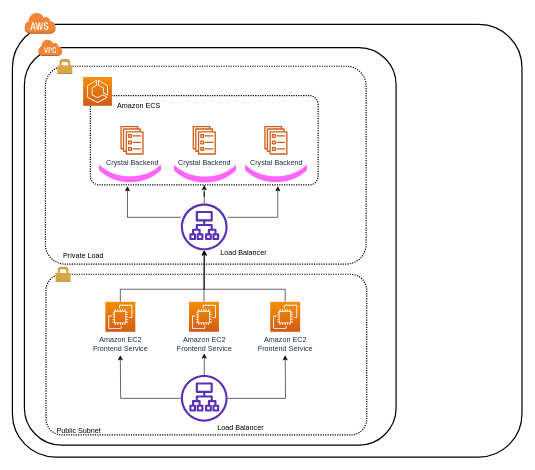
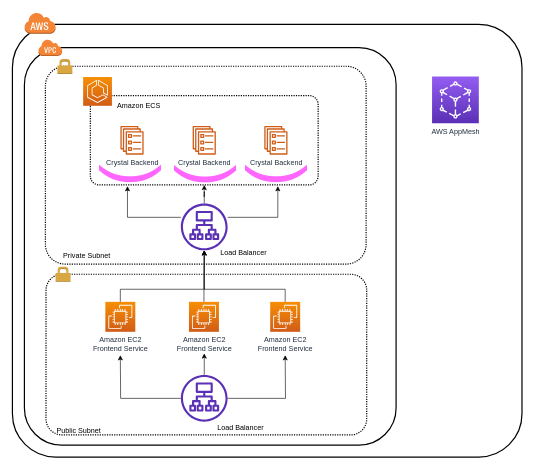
none -> (456, 100)
(86, 257) -> (90, 257)
